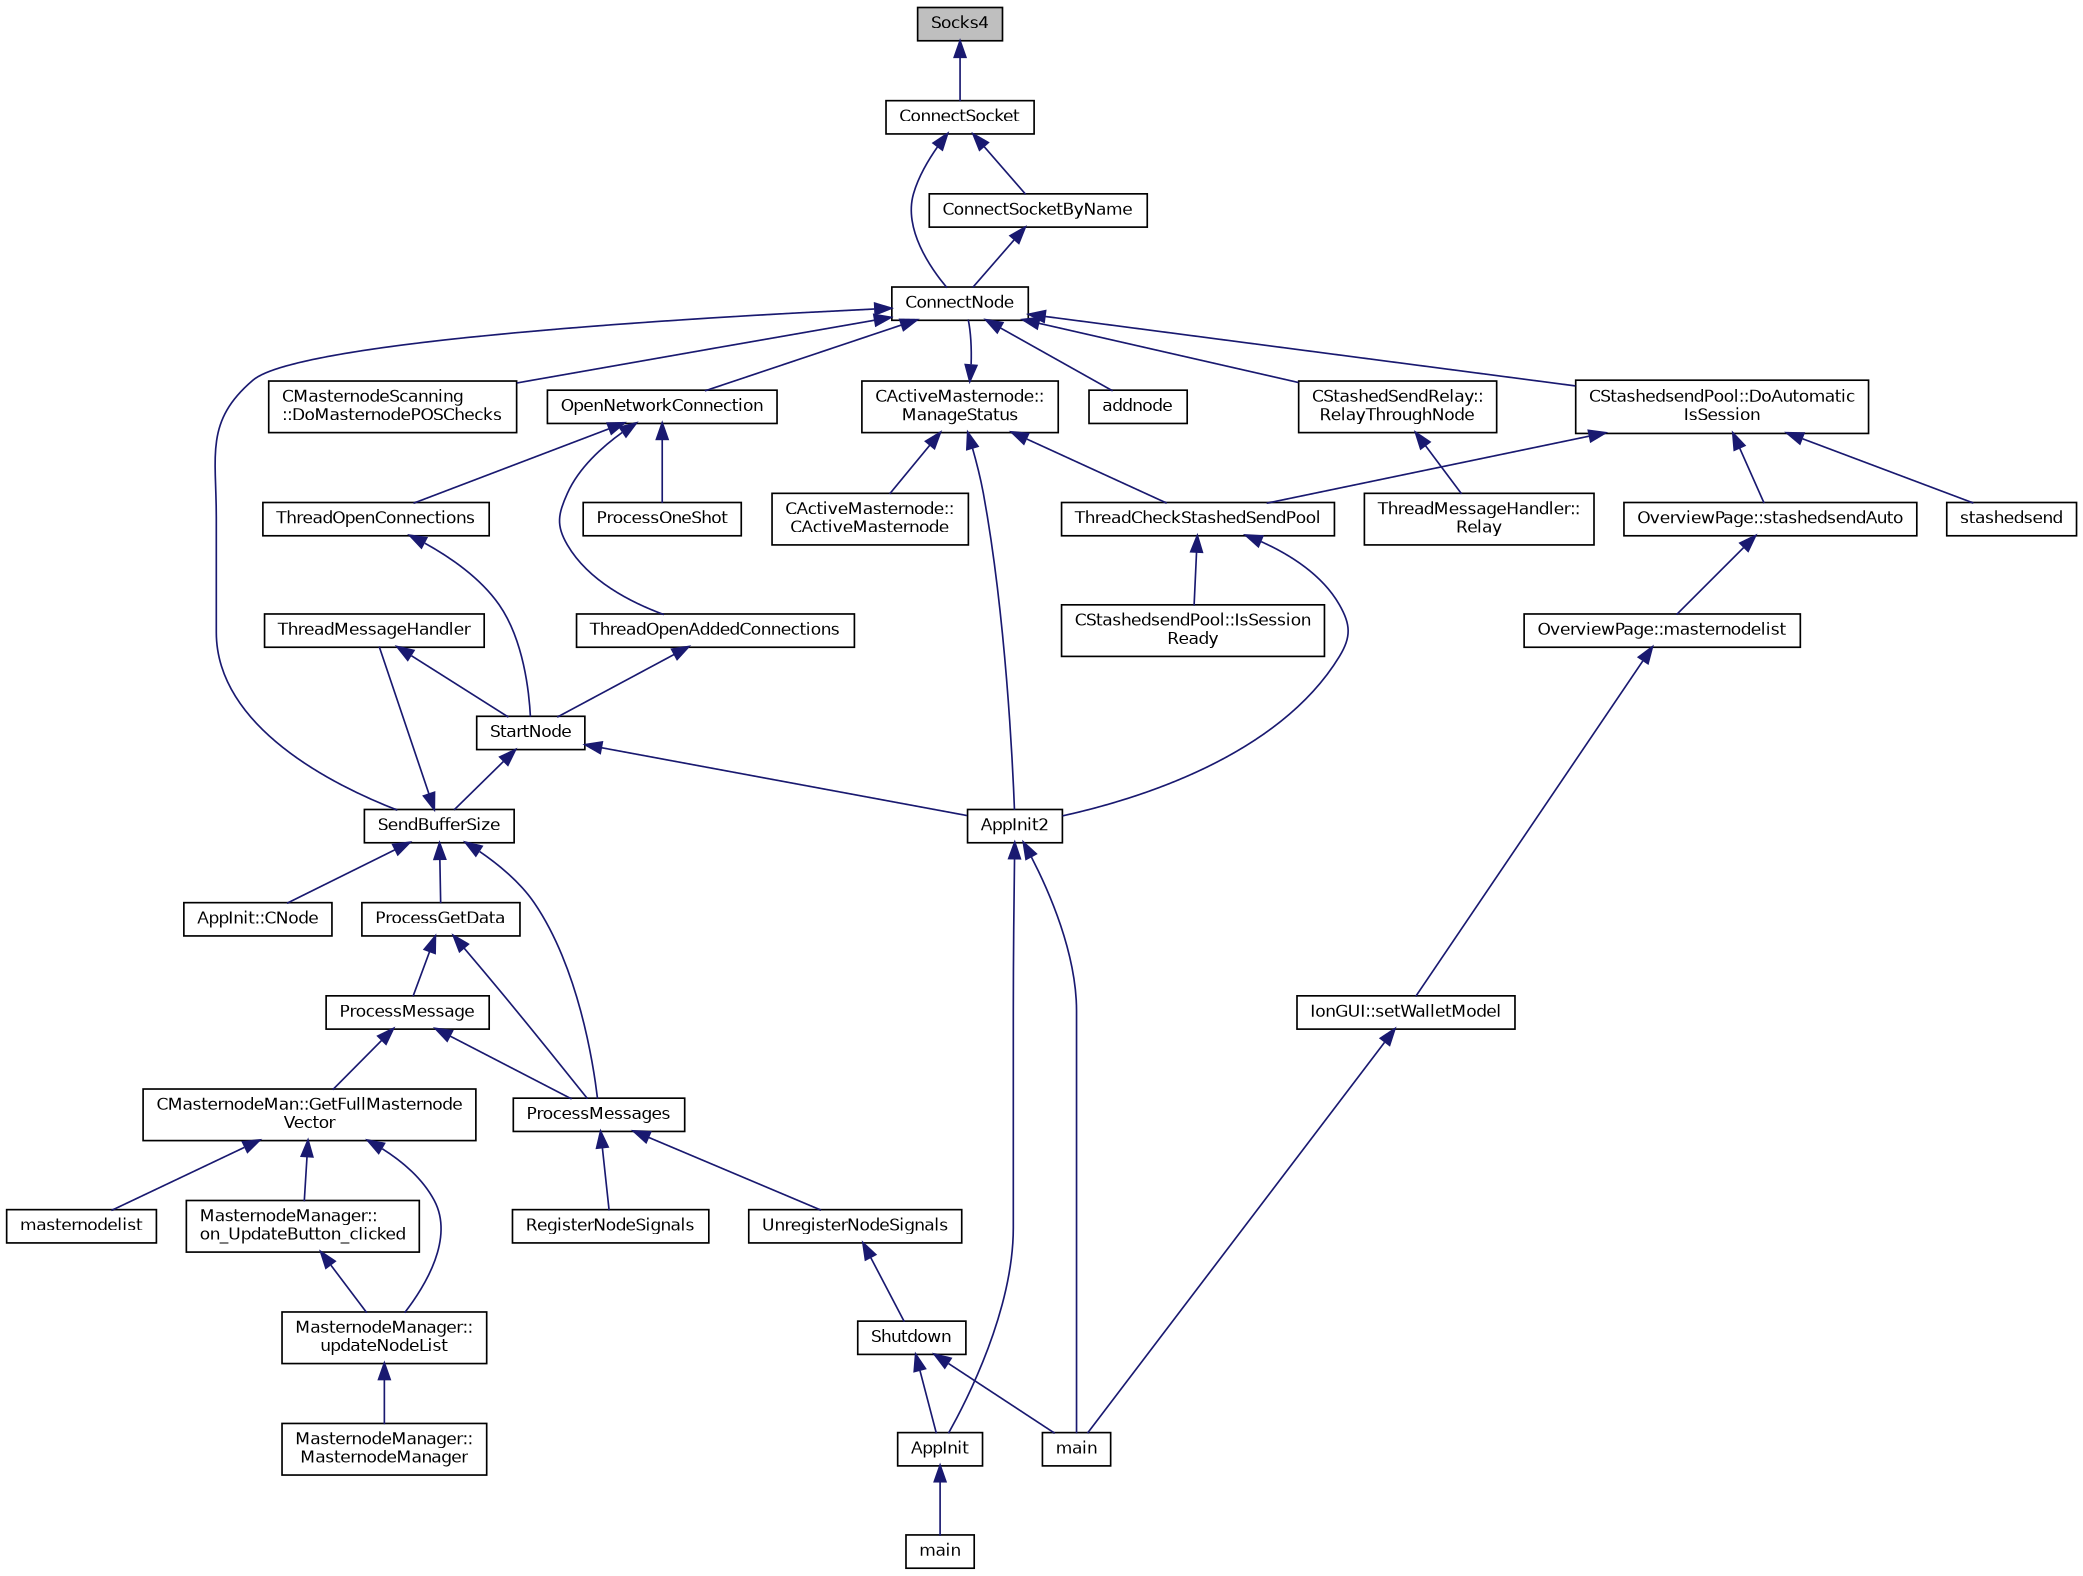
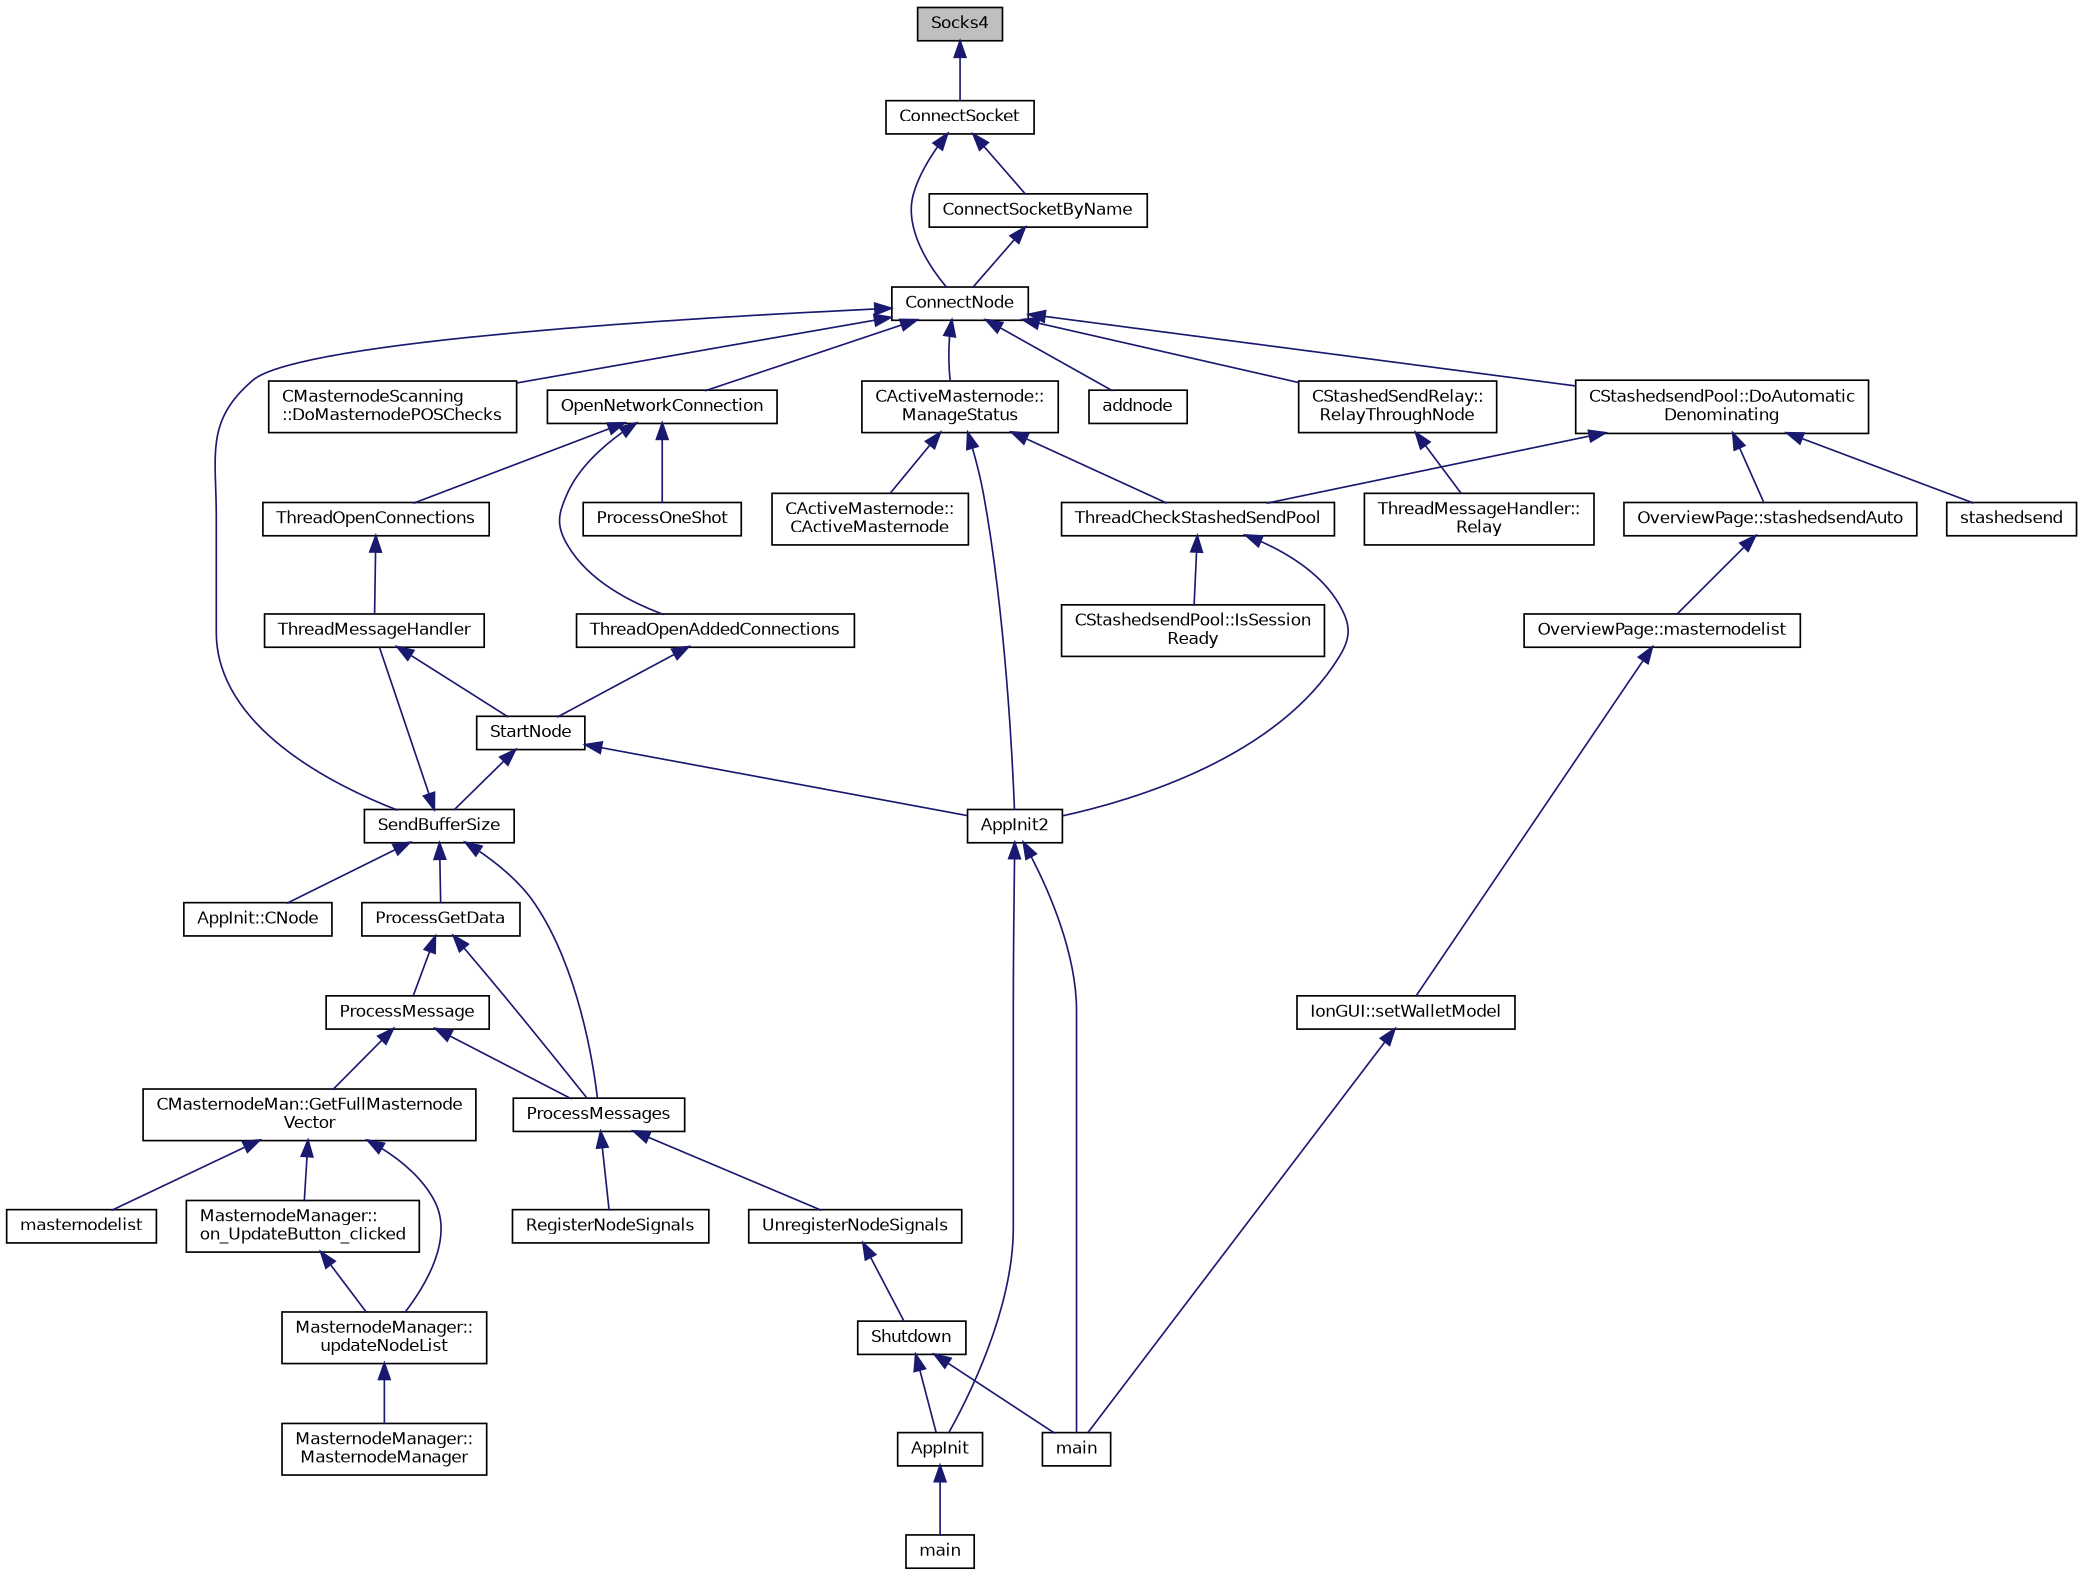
(971, 342) -> (949, 359)
(1722, 407) -> (1722, 407)
(504, 613) -> (375, 583)
